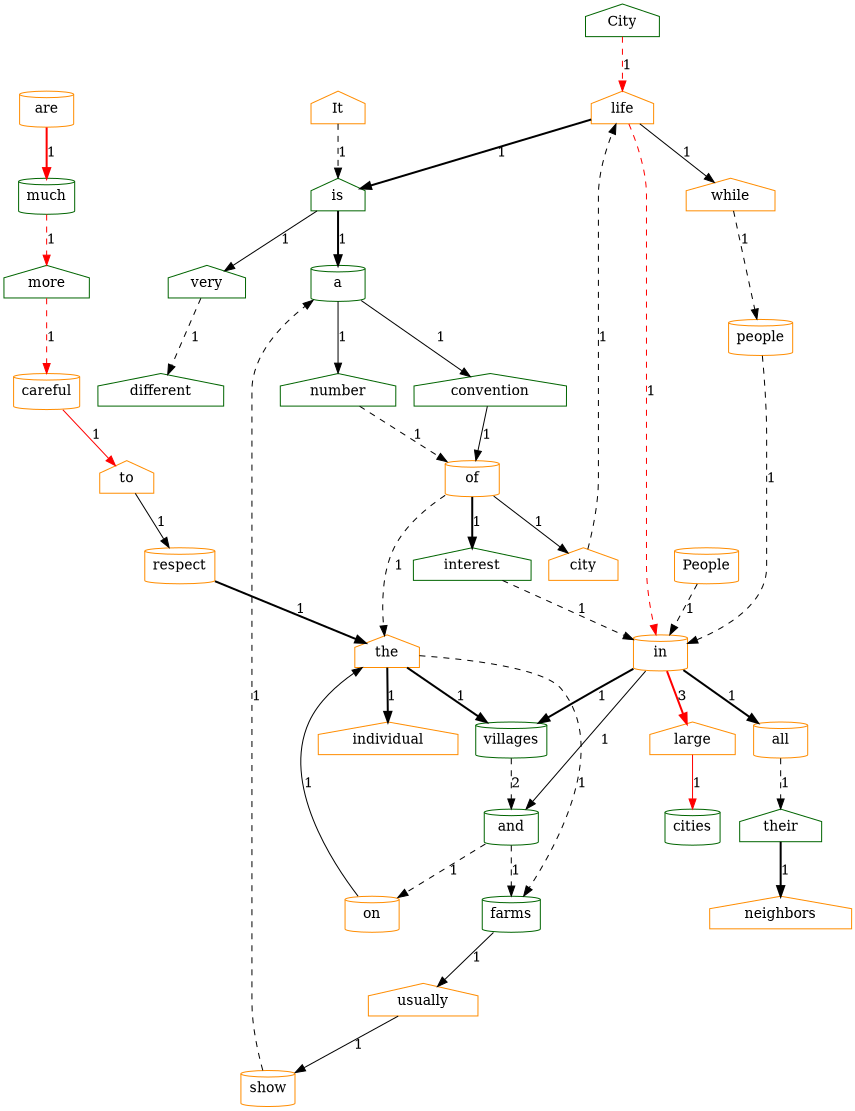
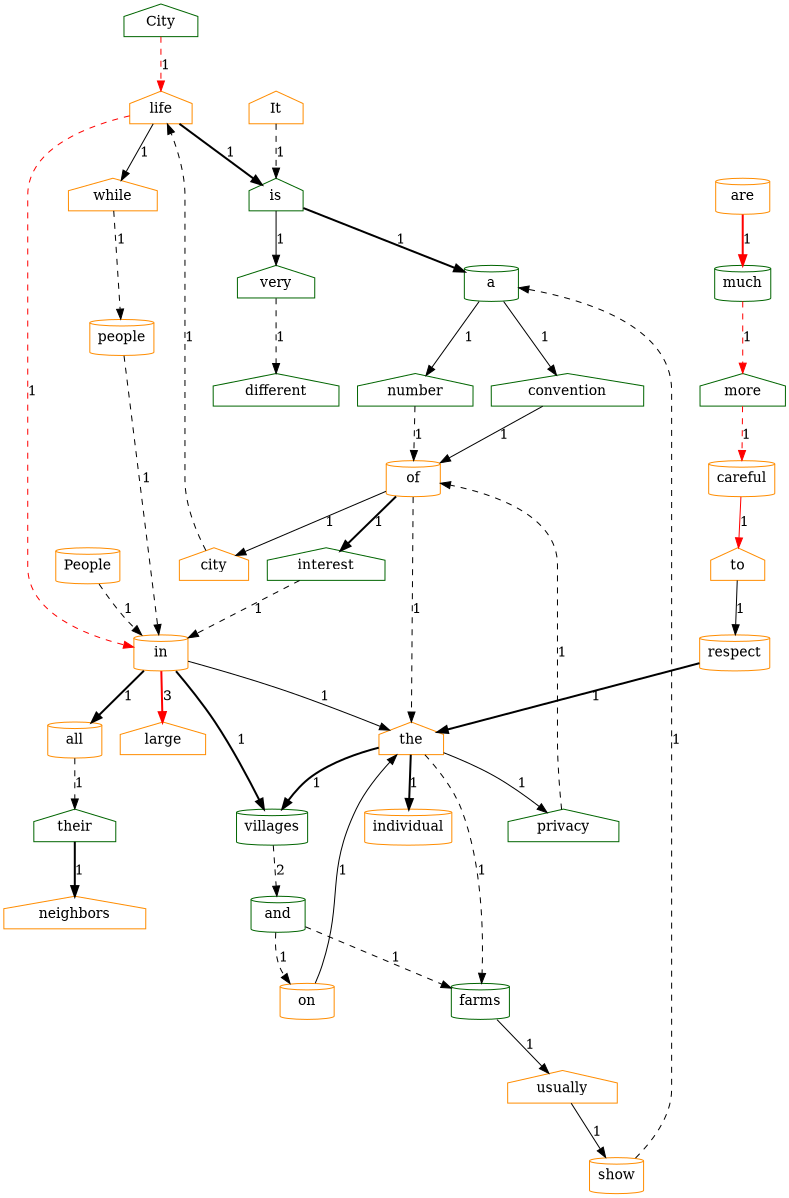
(589, 736) -> (285, 691)
(388, 740) -> (408, 827)
none -> (563, 827)
(693, 827) -> none
